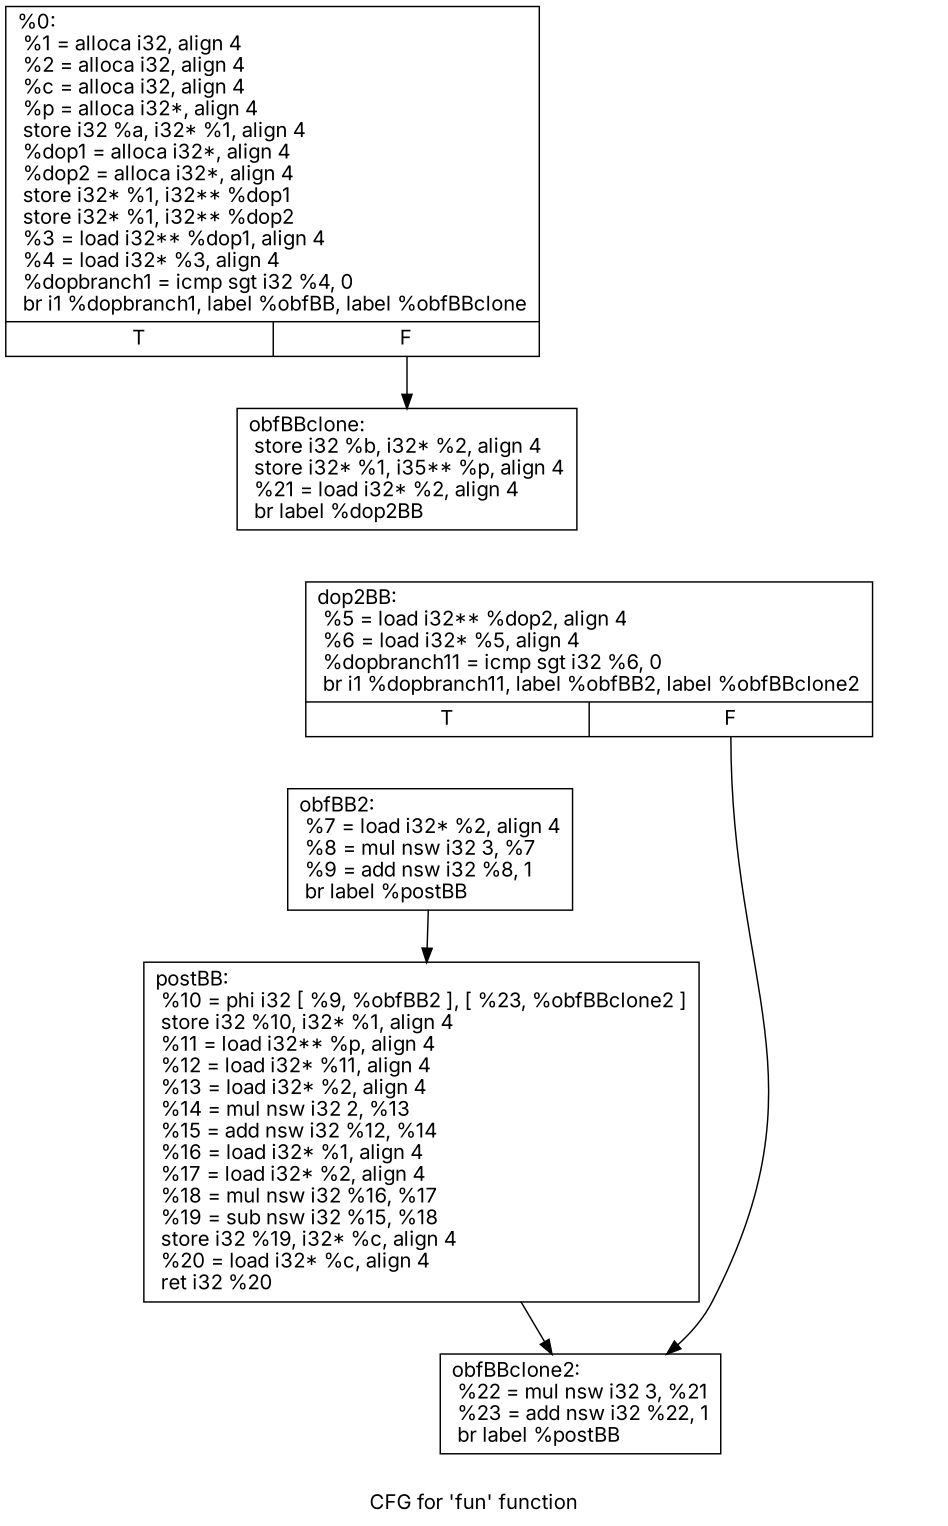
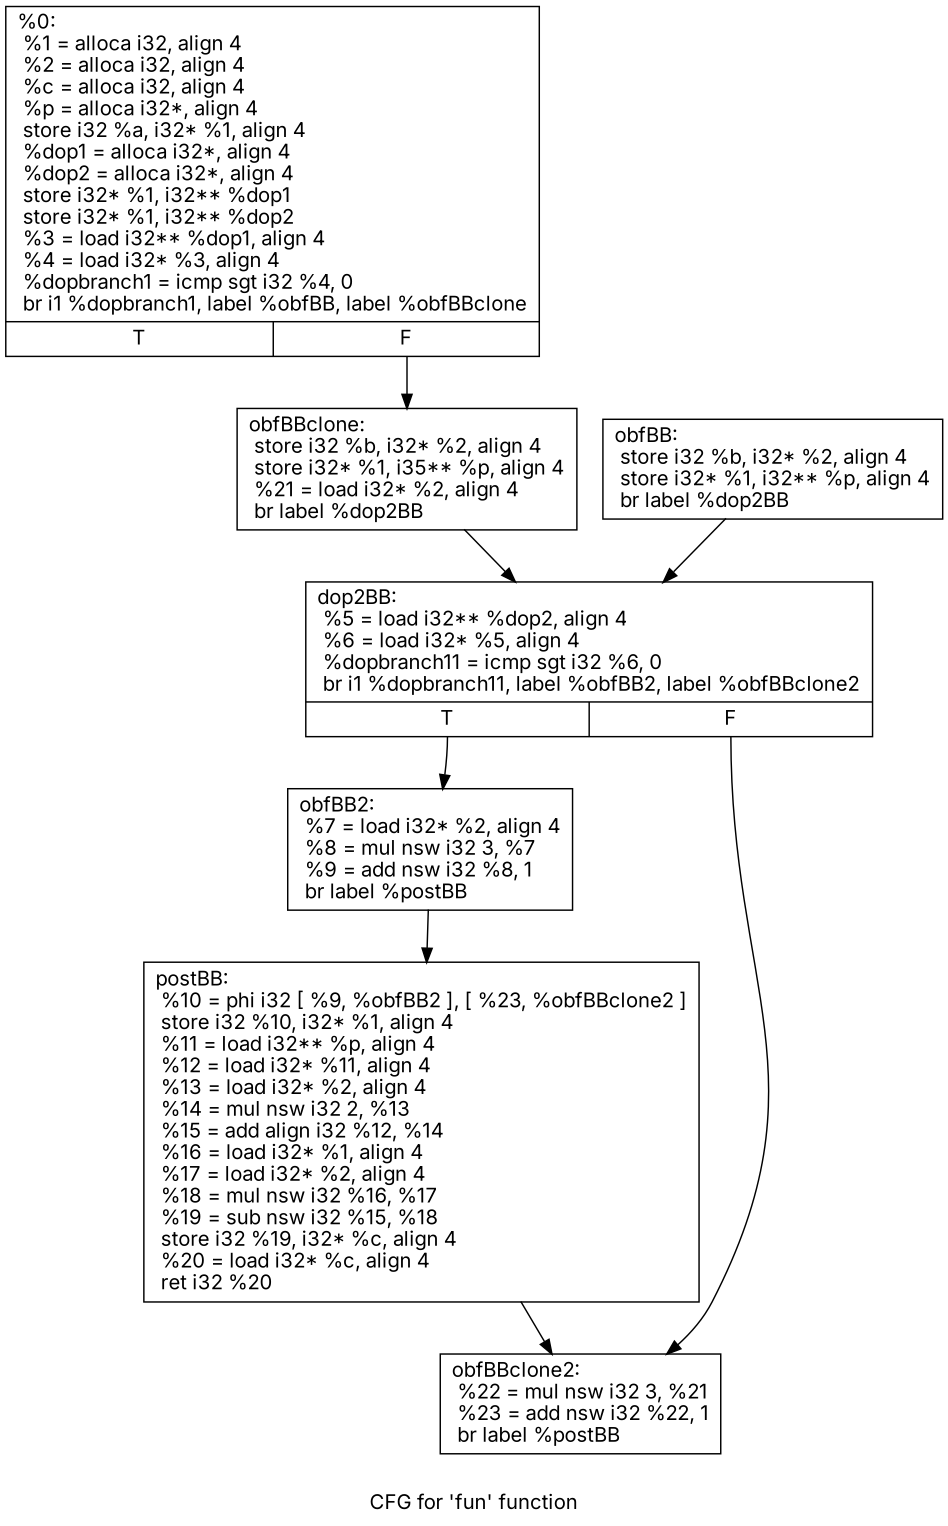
none -> (773, 469)
none -> (485, 551)
none -> (447, 756)
(297, 1131) -> (300, 1131)
